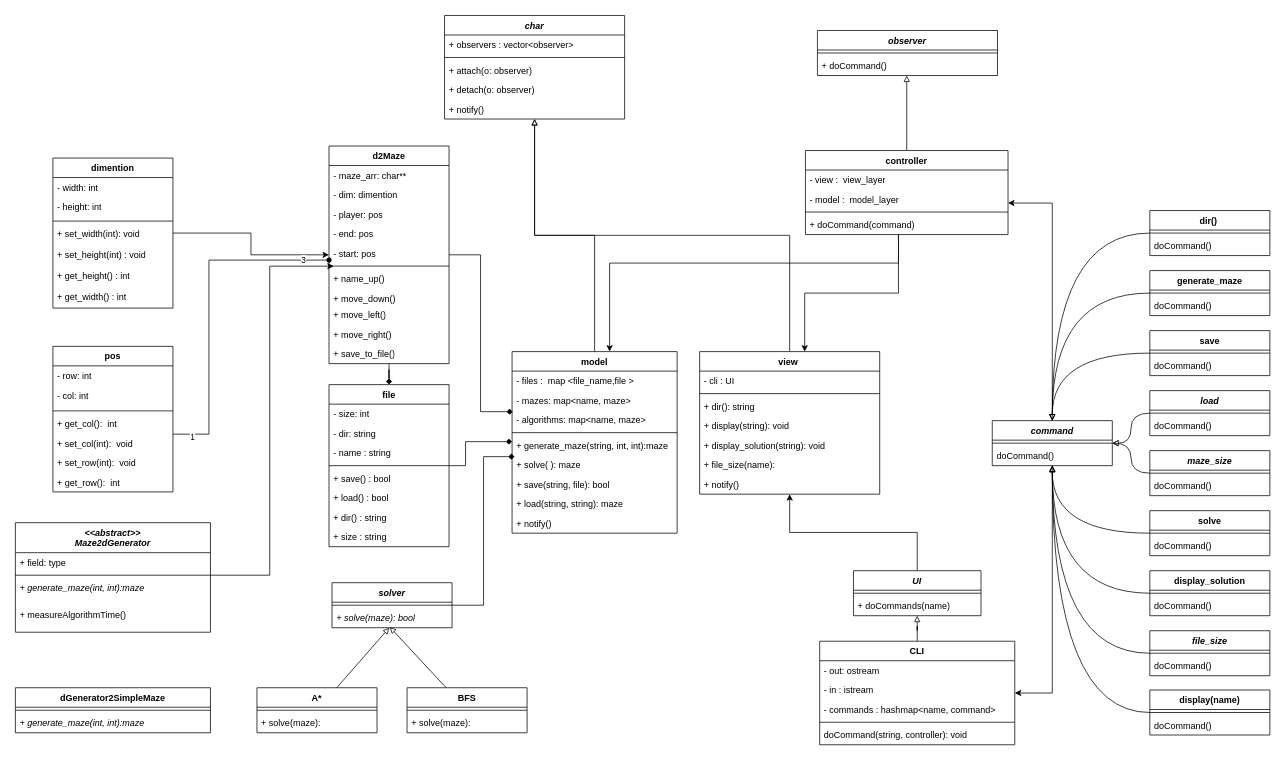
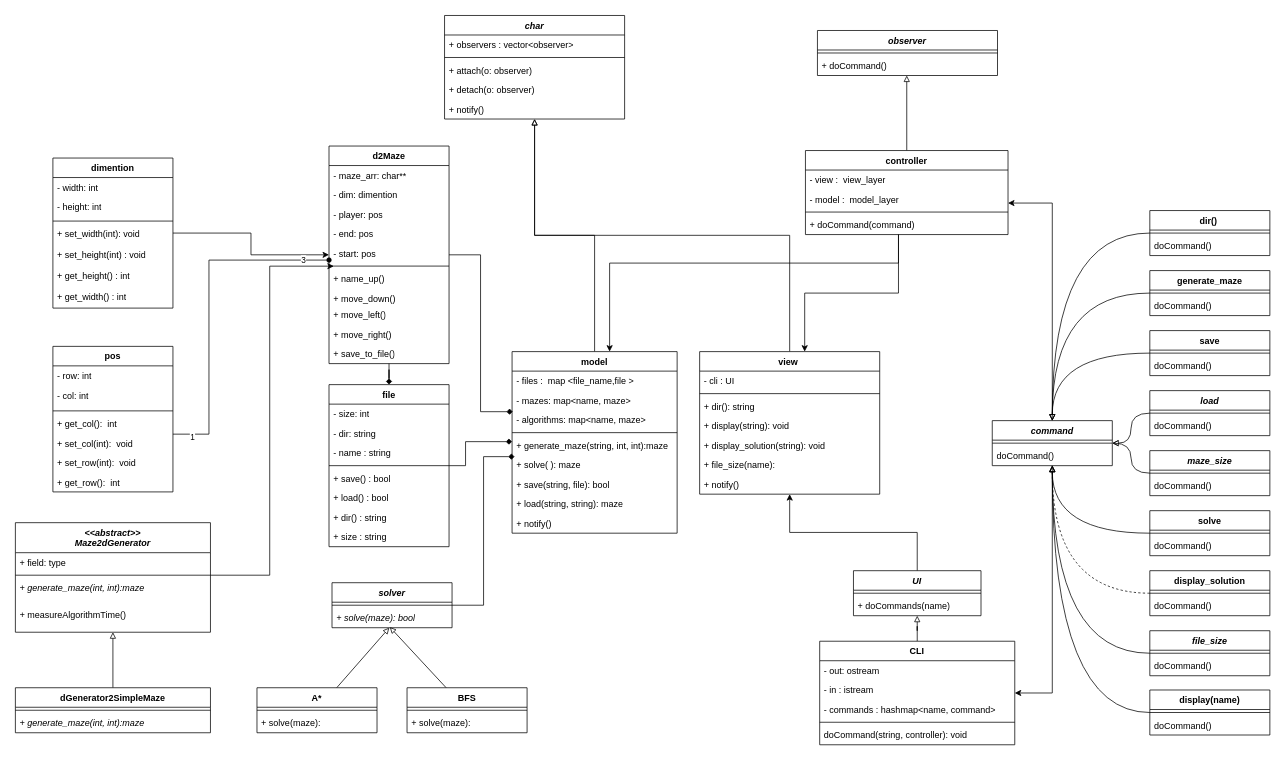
(1081, 567) -> (1081, 567)
none -> (113, 663)
